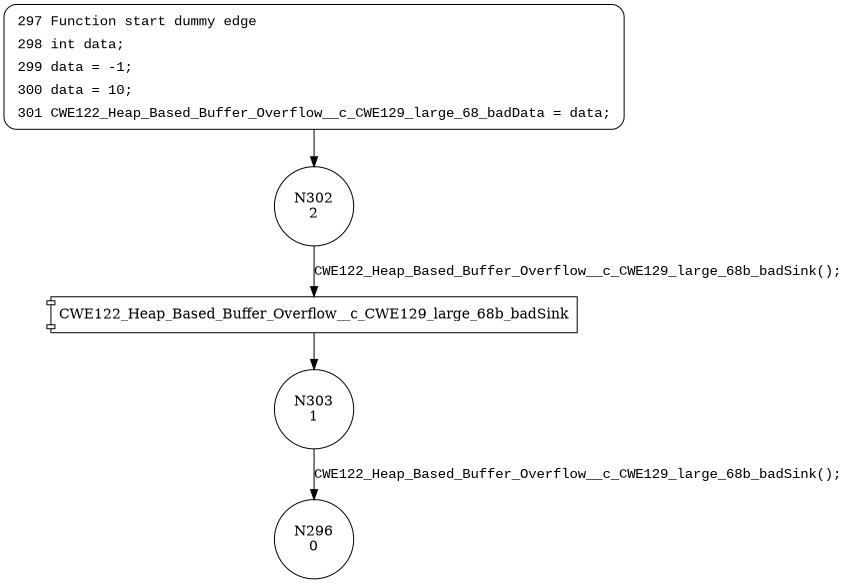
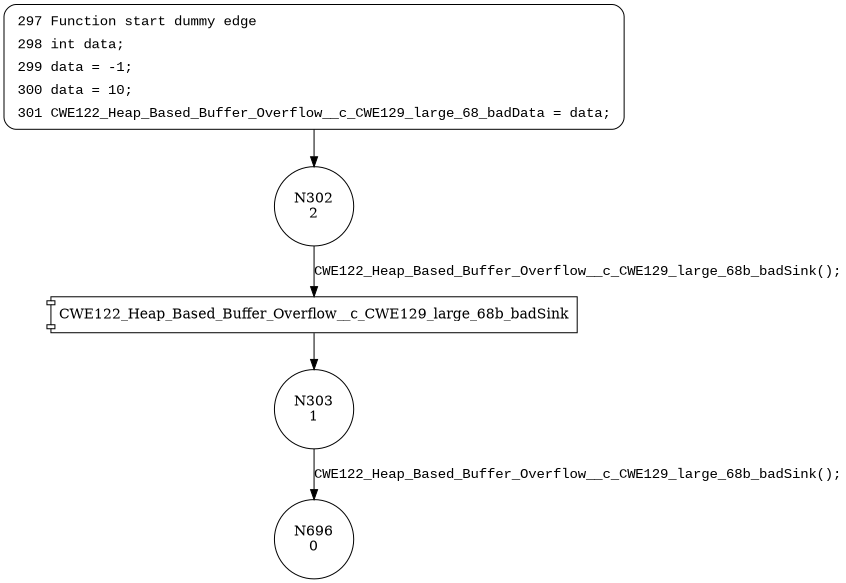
(314, 539) -> (314, 539)
